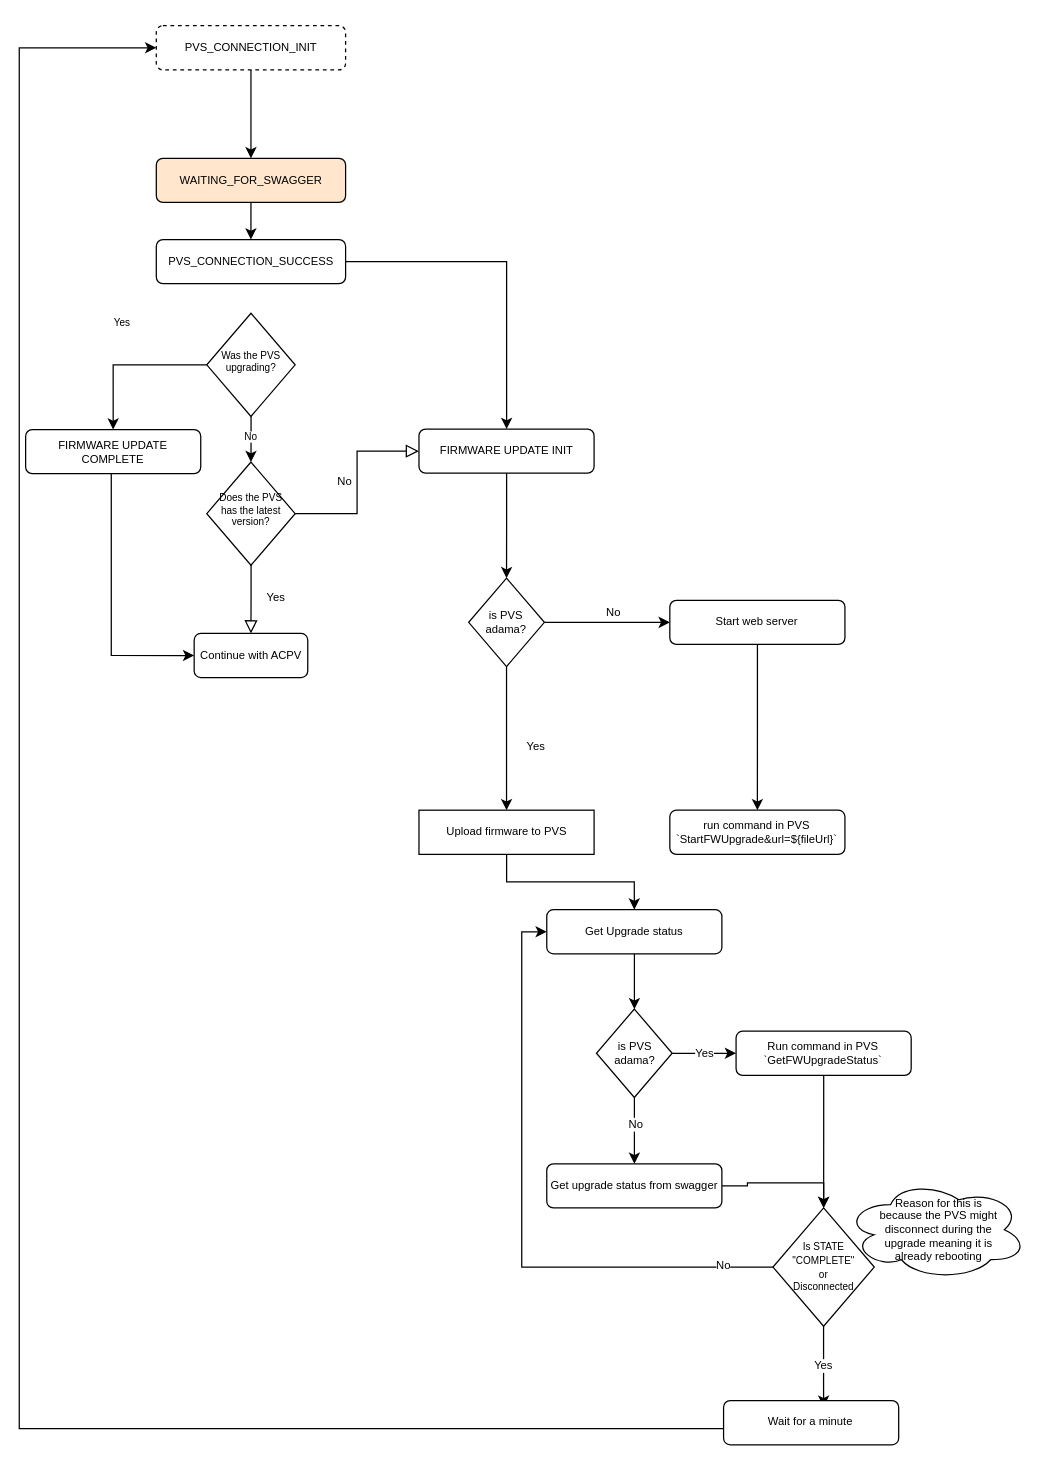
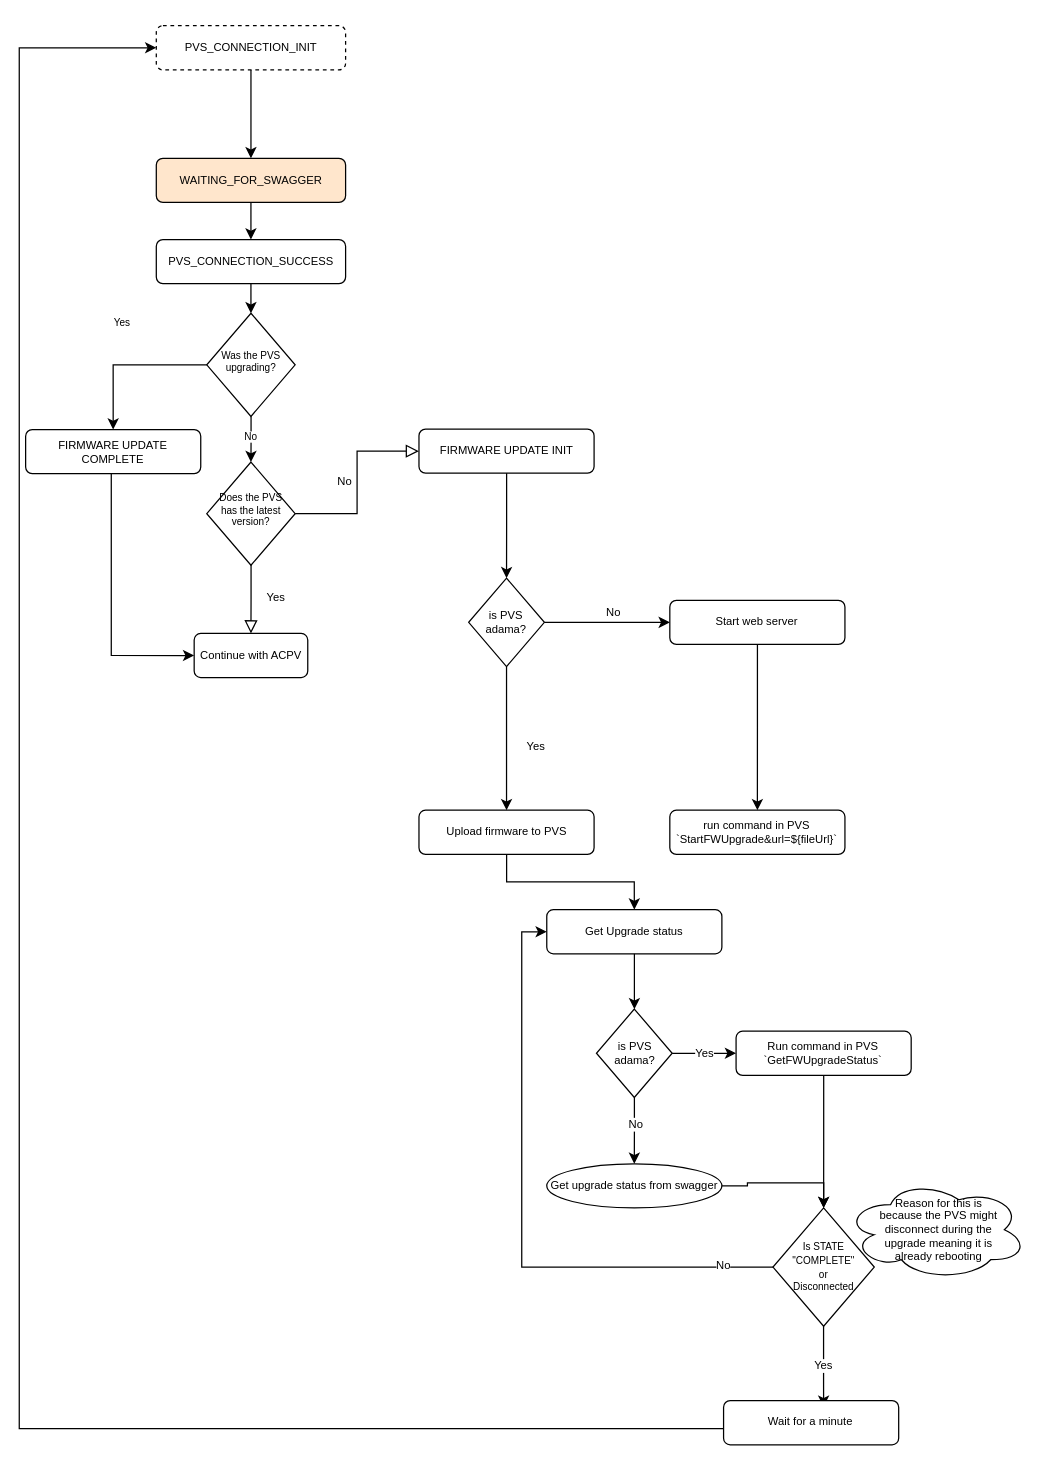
(505, 262) -> (251, 302)
(506, 832) -> (506, 832)
(634, 1186) -> (634, 1186)
